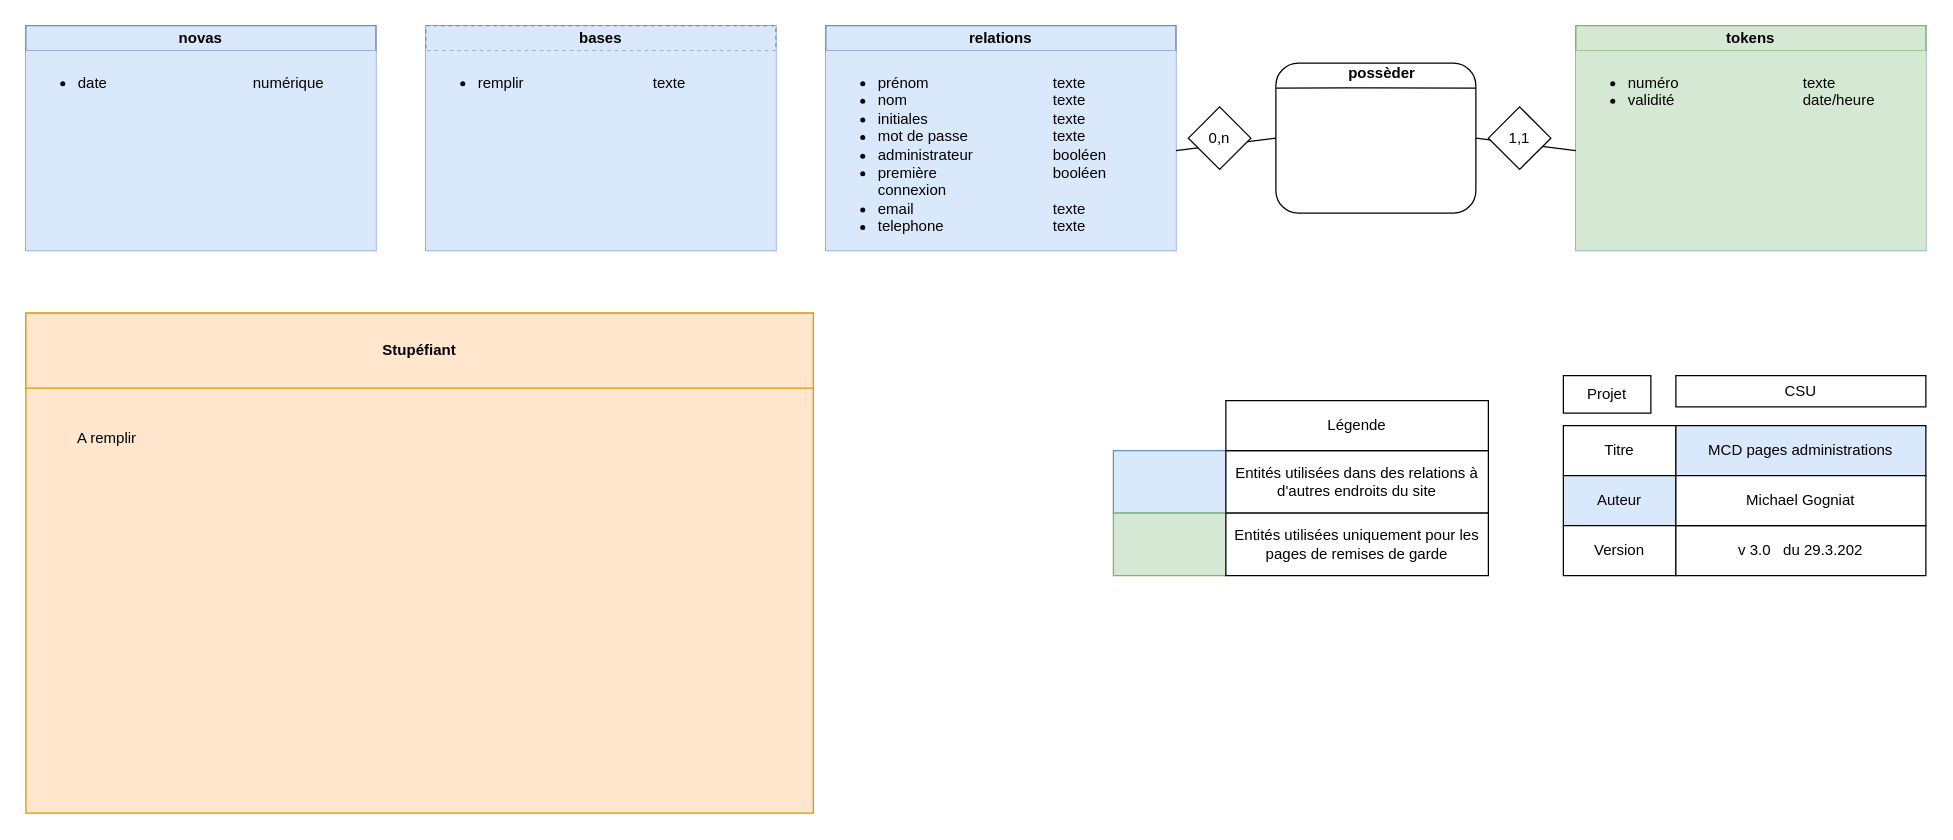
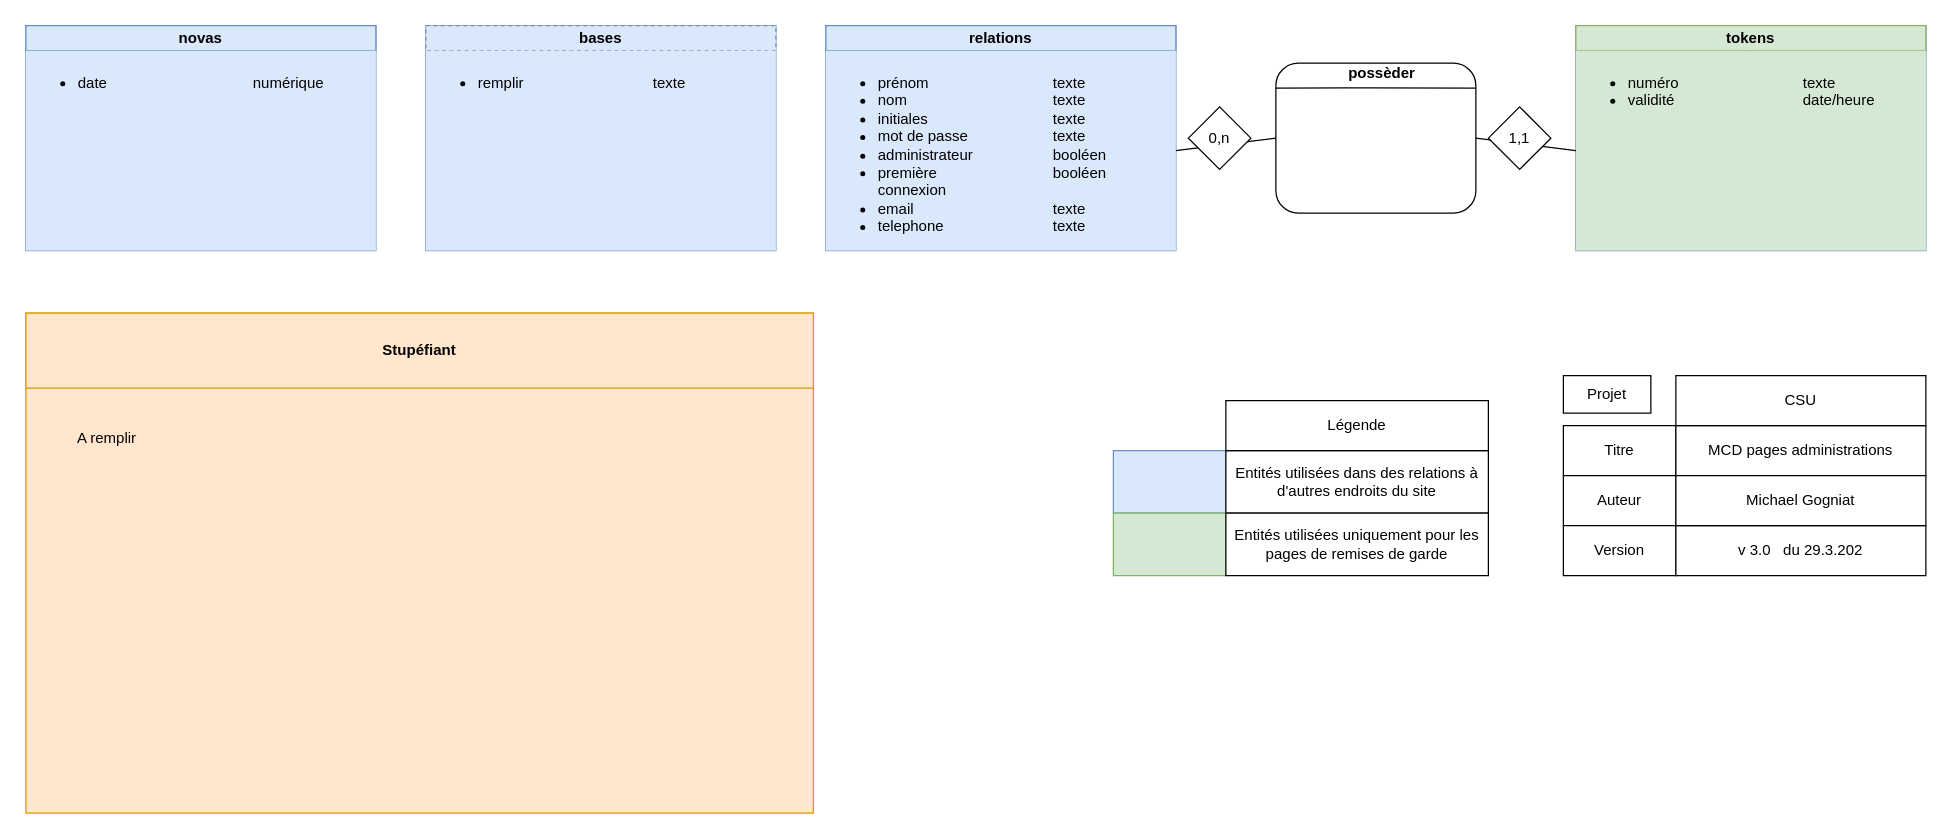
(1801, 391) -> (1801, 401)
(1801, 451) -> (1801, 451)
(1619, 501) -> (1619, 501)
